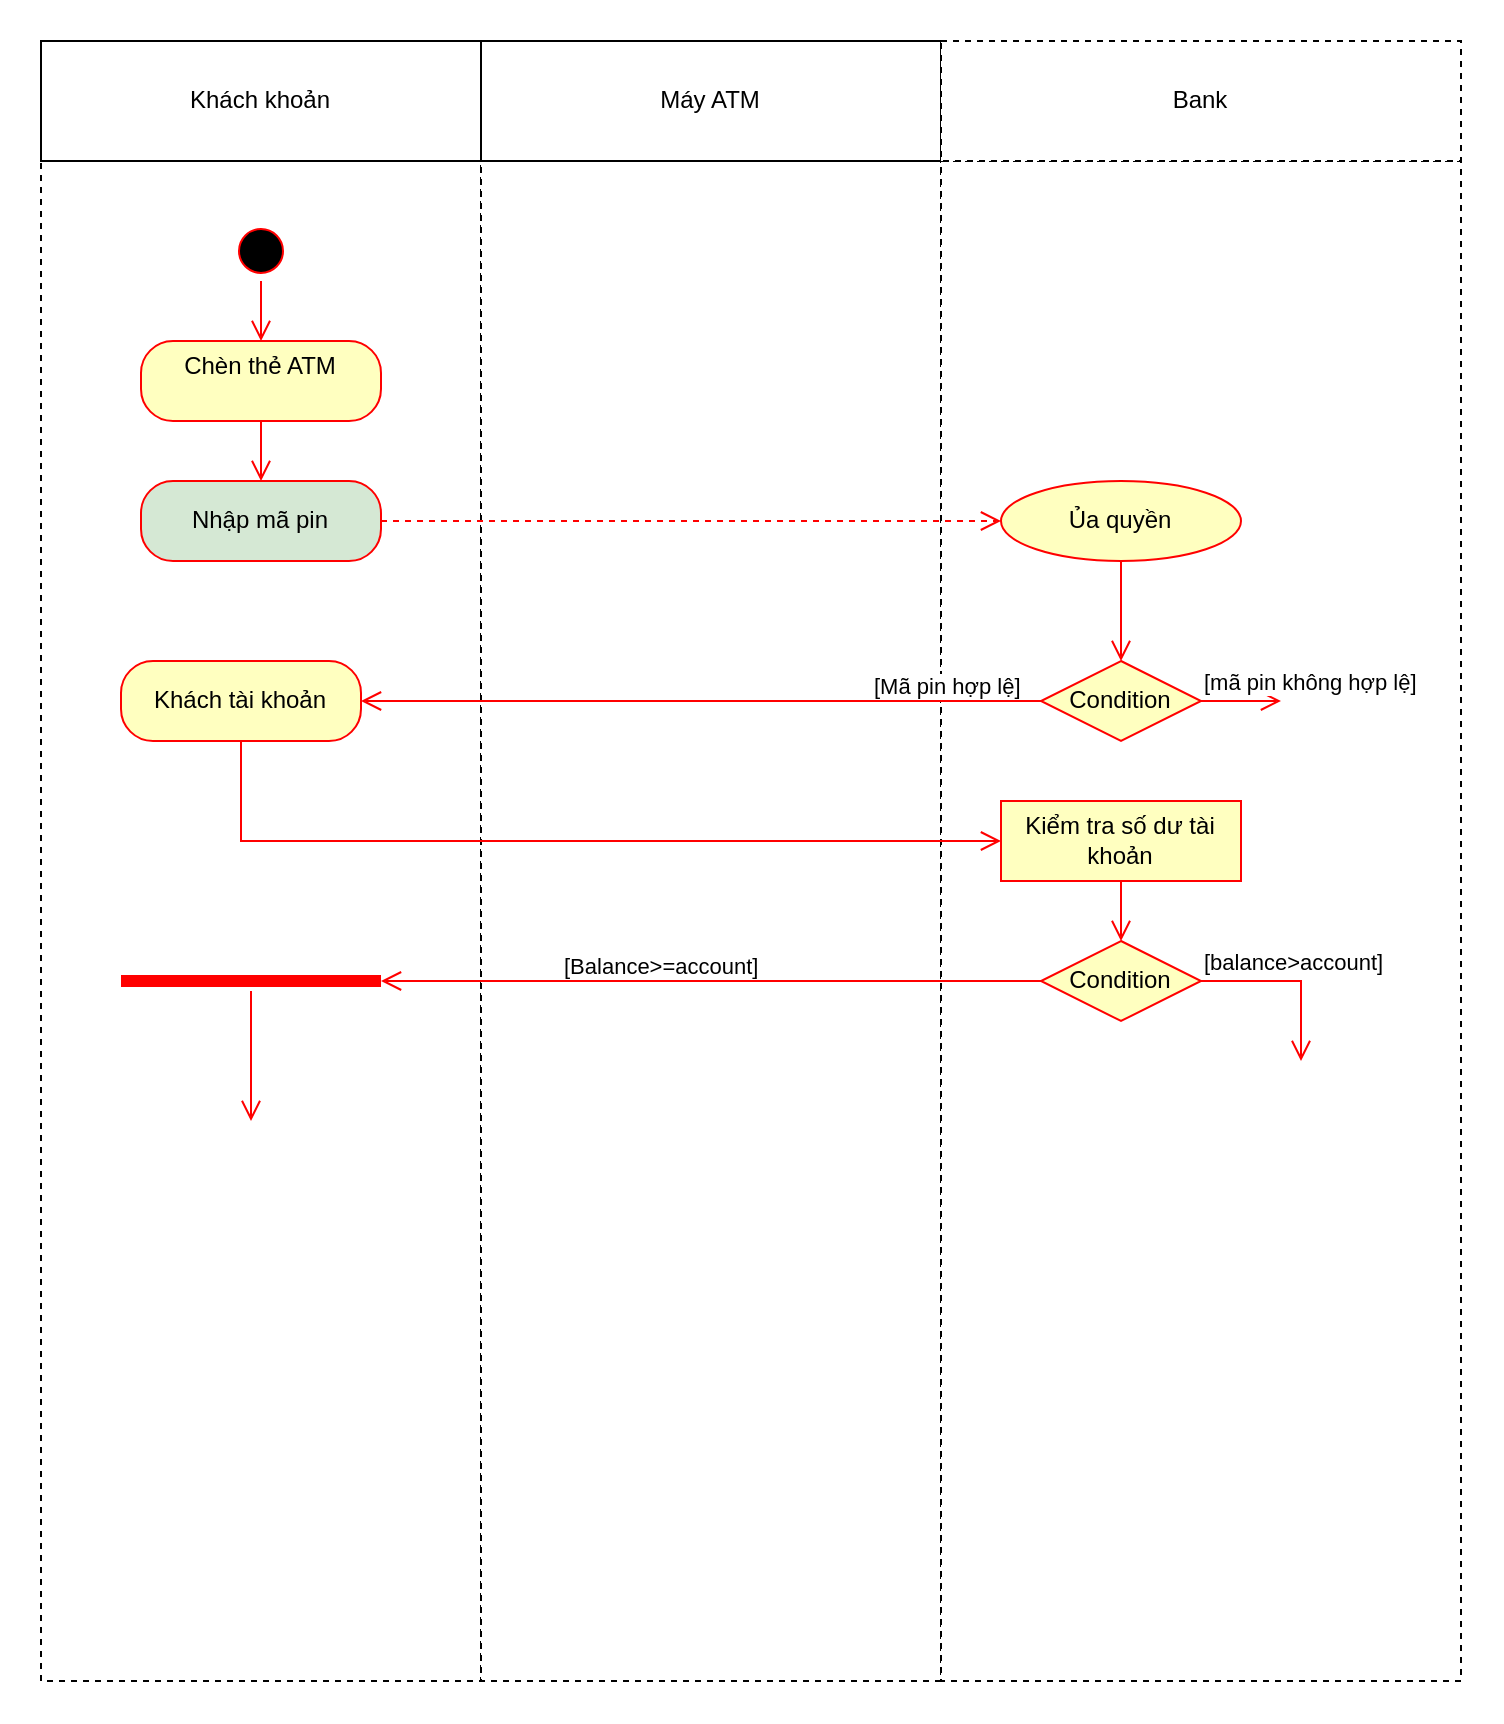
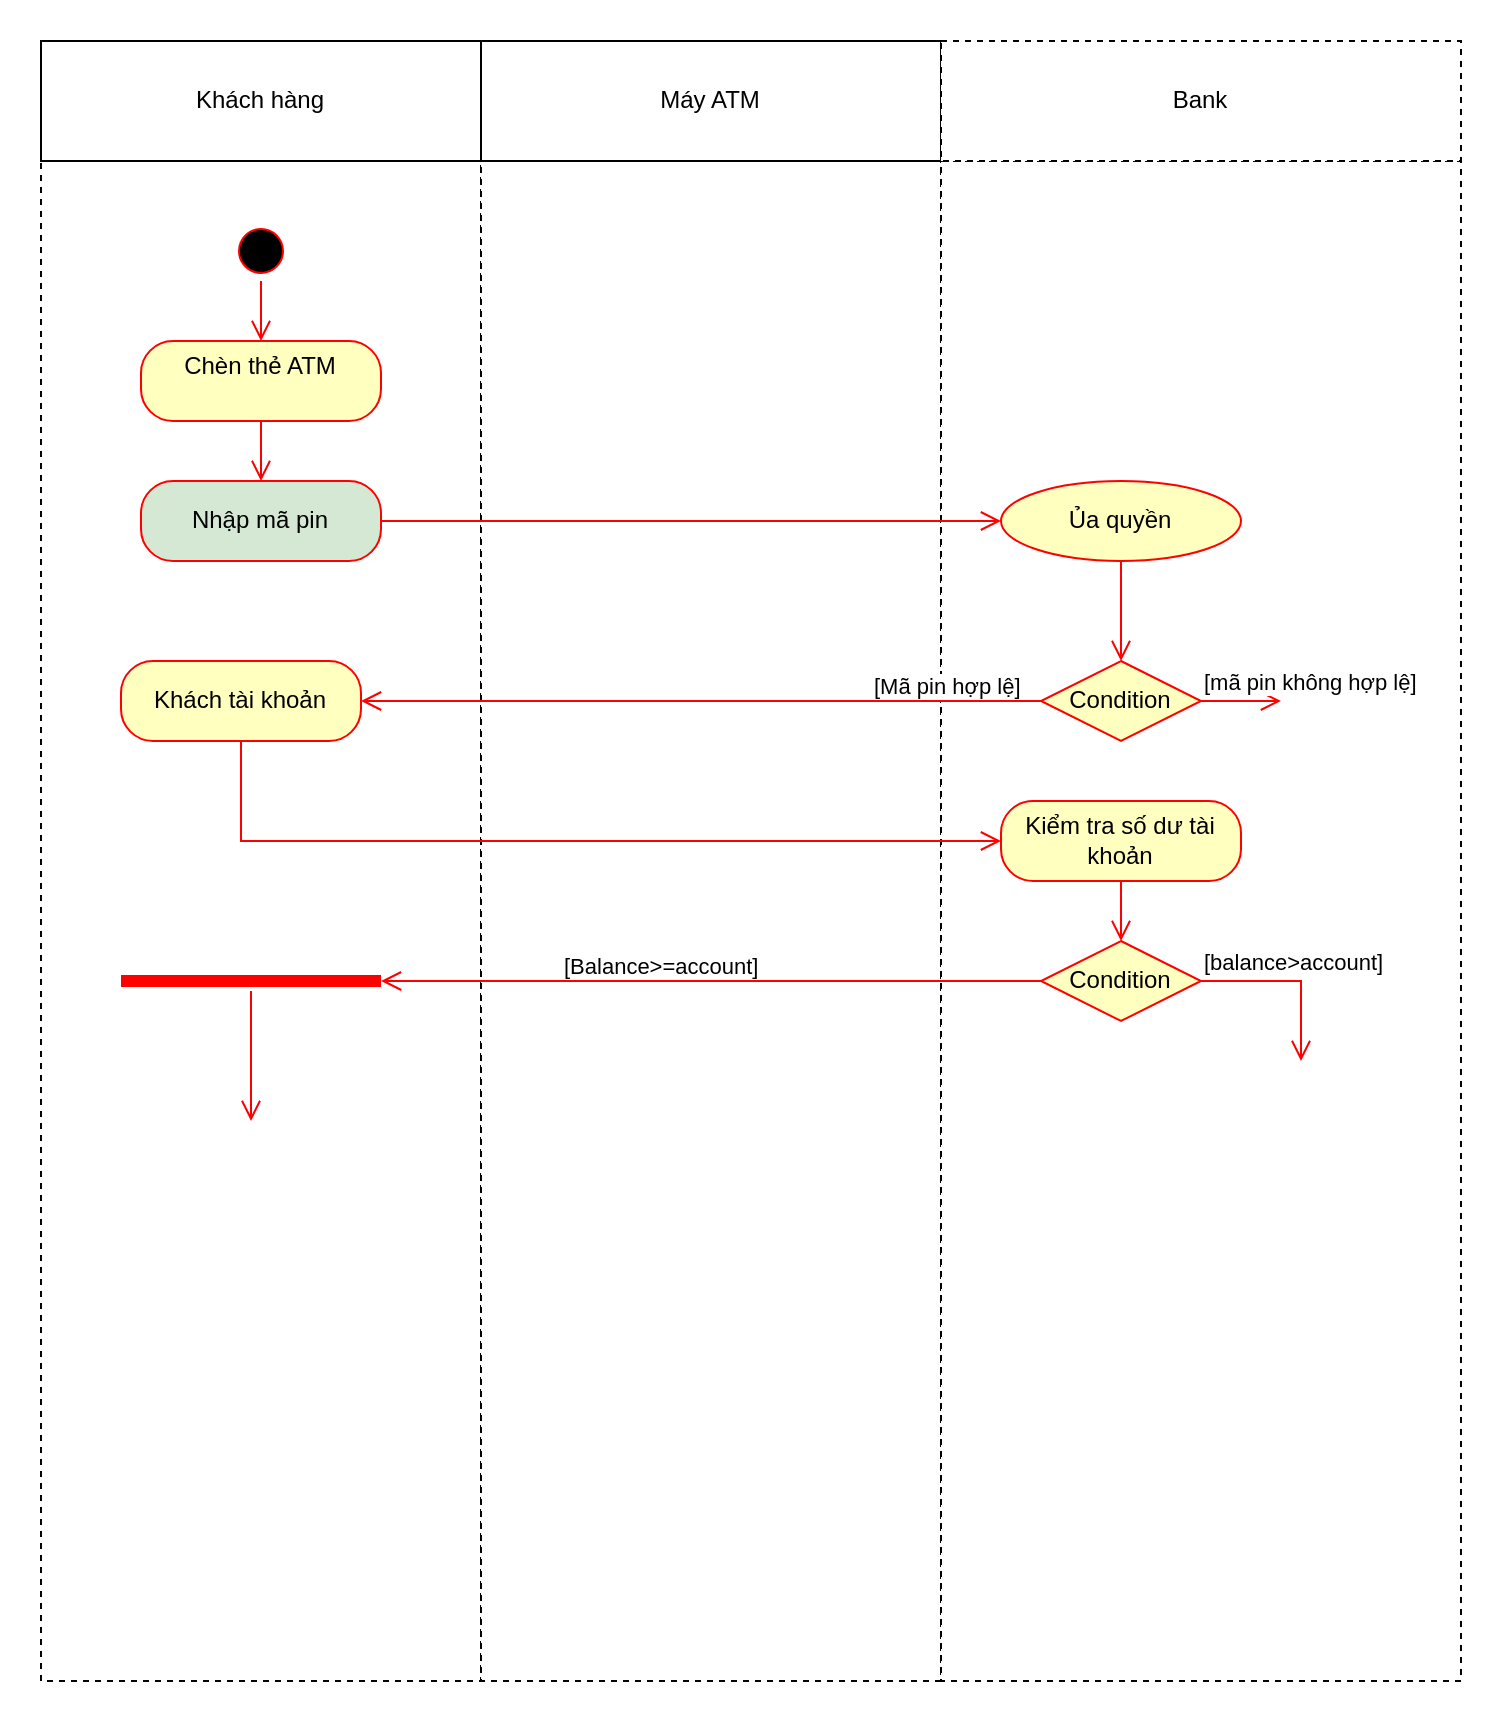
(261, 101) -> (261, 101)
(689, 521) -> (689, 521)
(1121, 841) -> (1121, 841)
